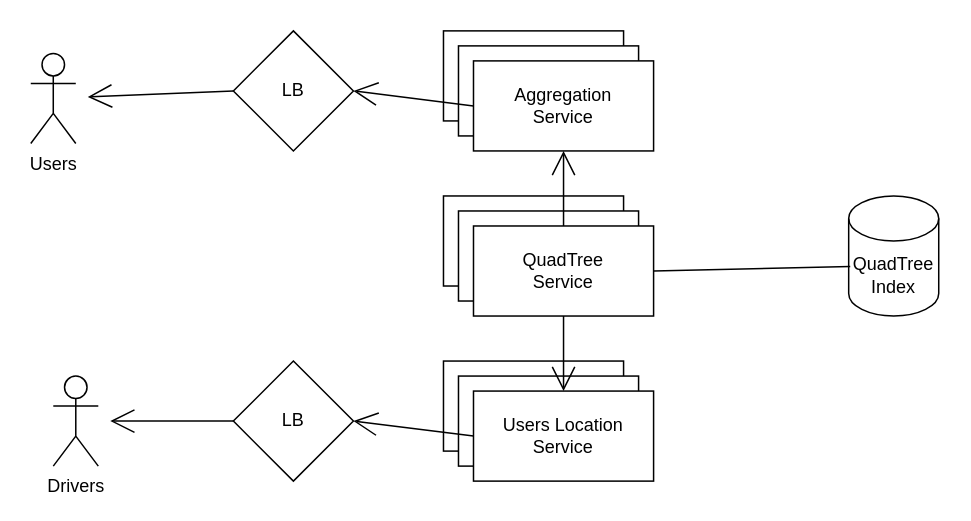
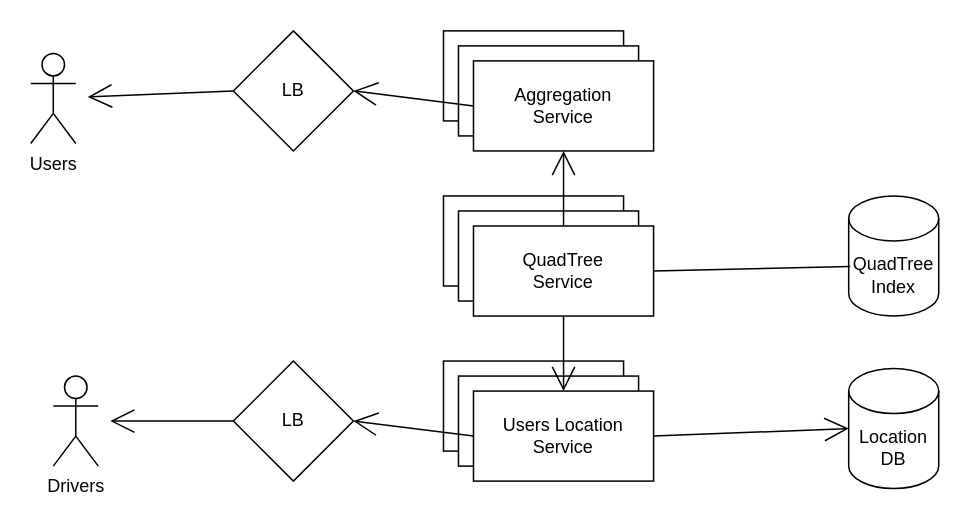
none -> (893, 428)
none -> (750, 432)
